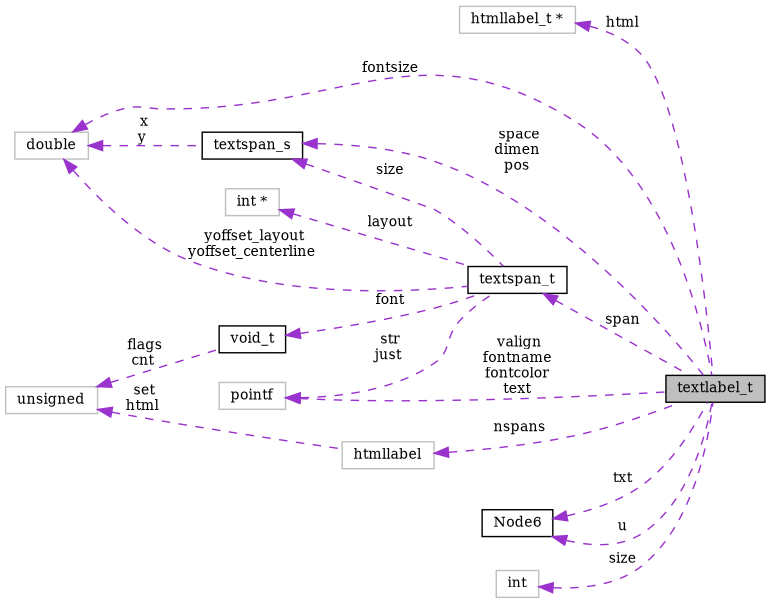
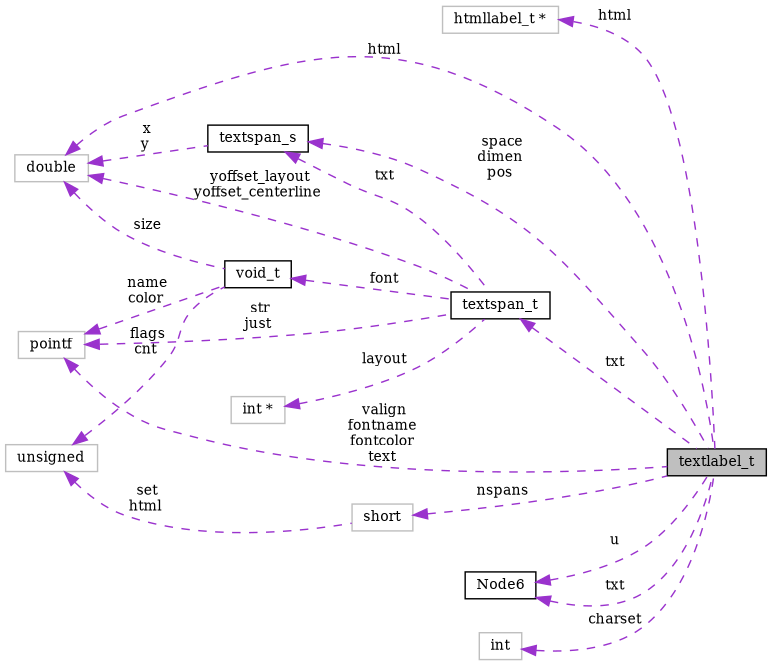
(388, 69) -> (382, 50)
(388, 170) -> (382, 176)
none -> (143, 243)
none -> (162, 307)
(621, 320) -> (613, 363)
(388, 455) -> (382, 517)
(621, 559) -> (613, 620)
